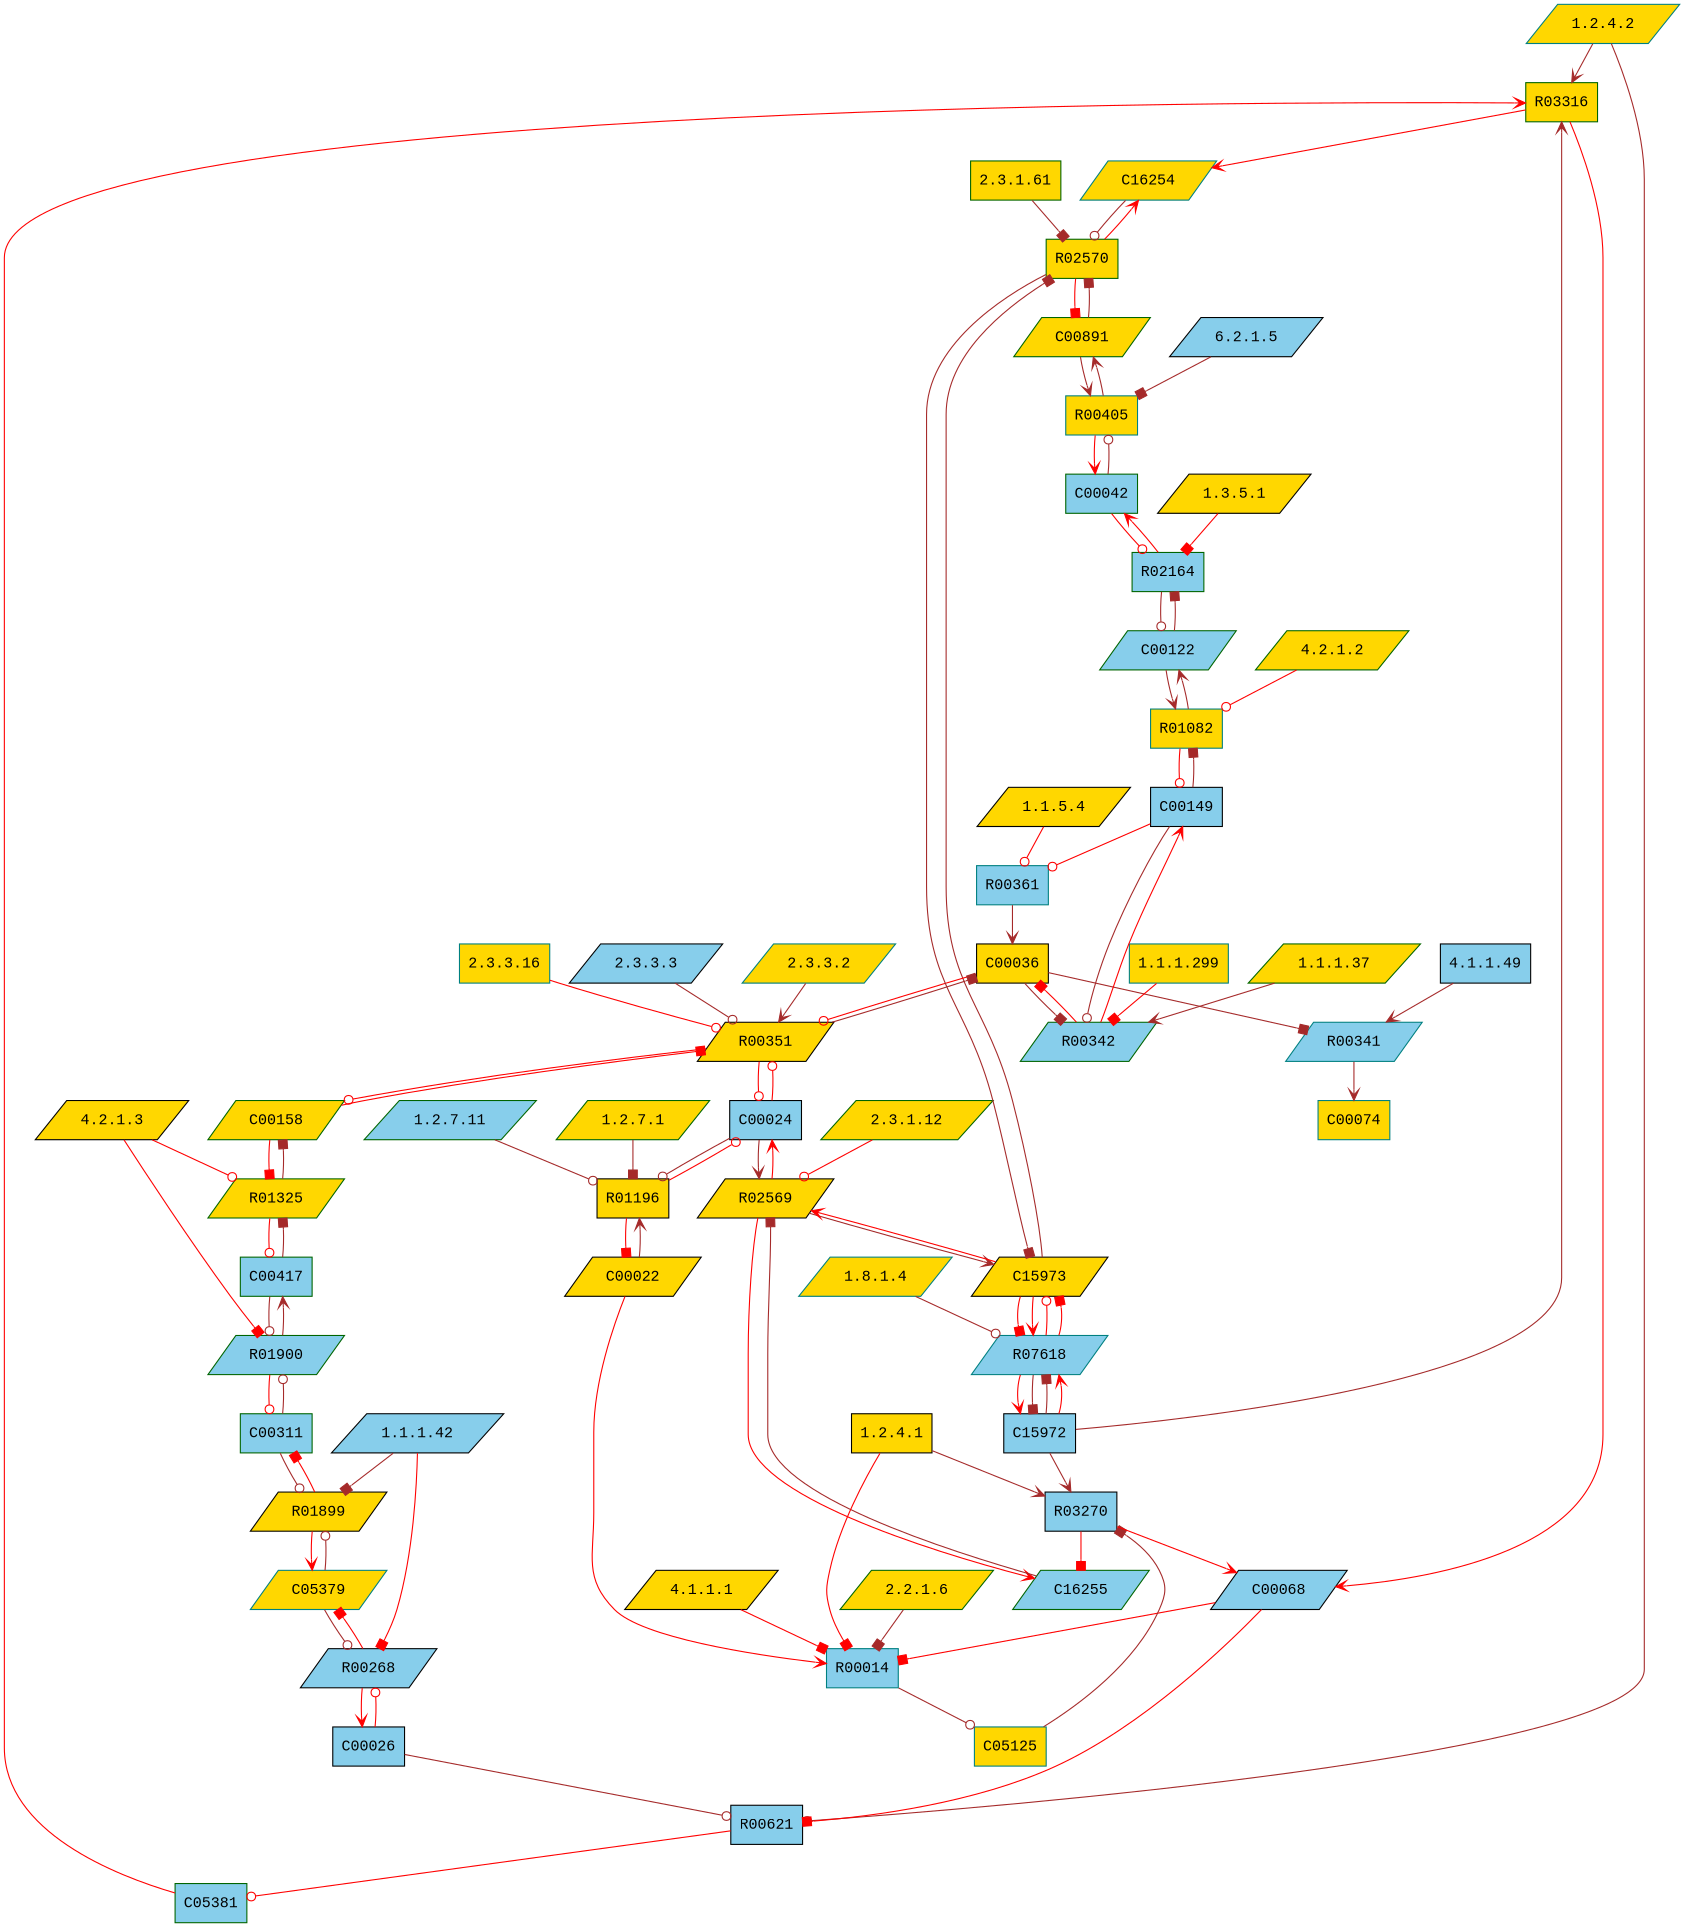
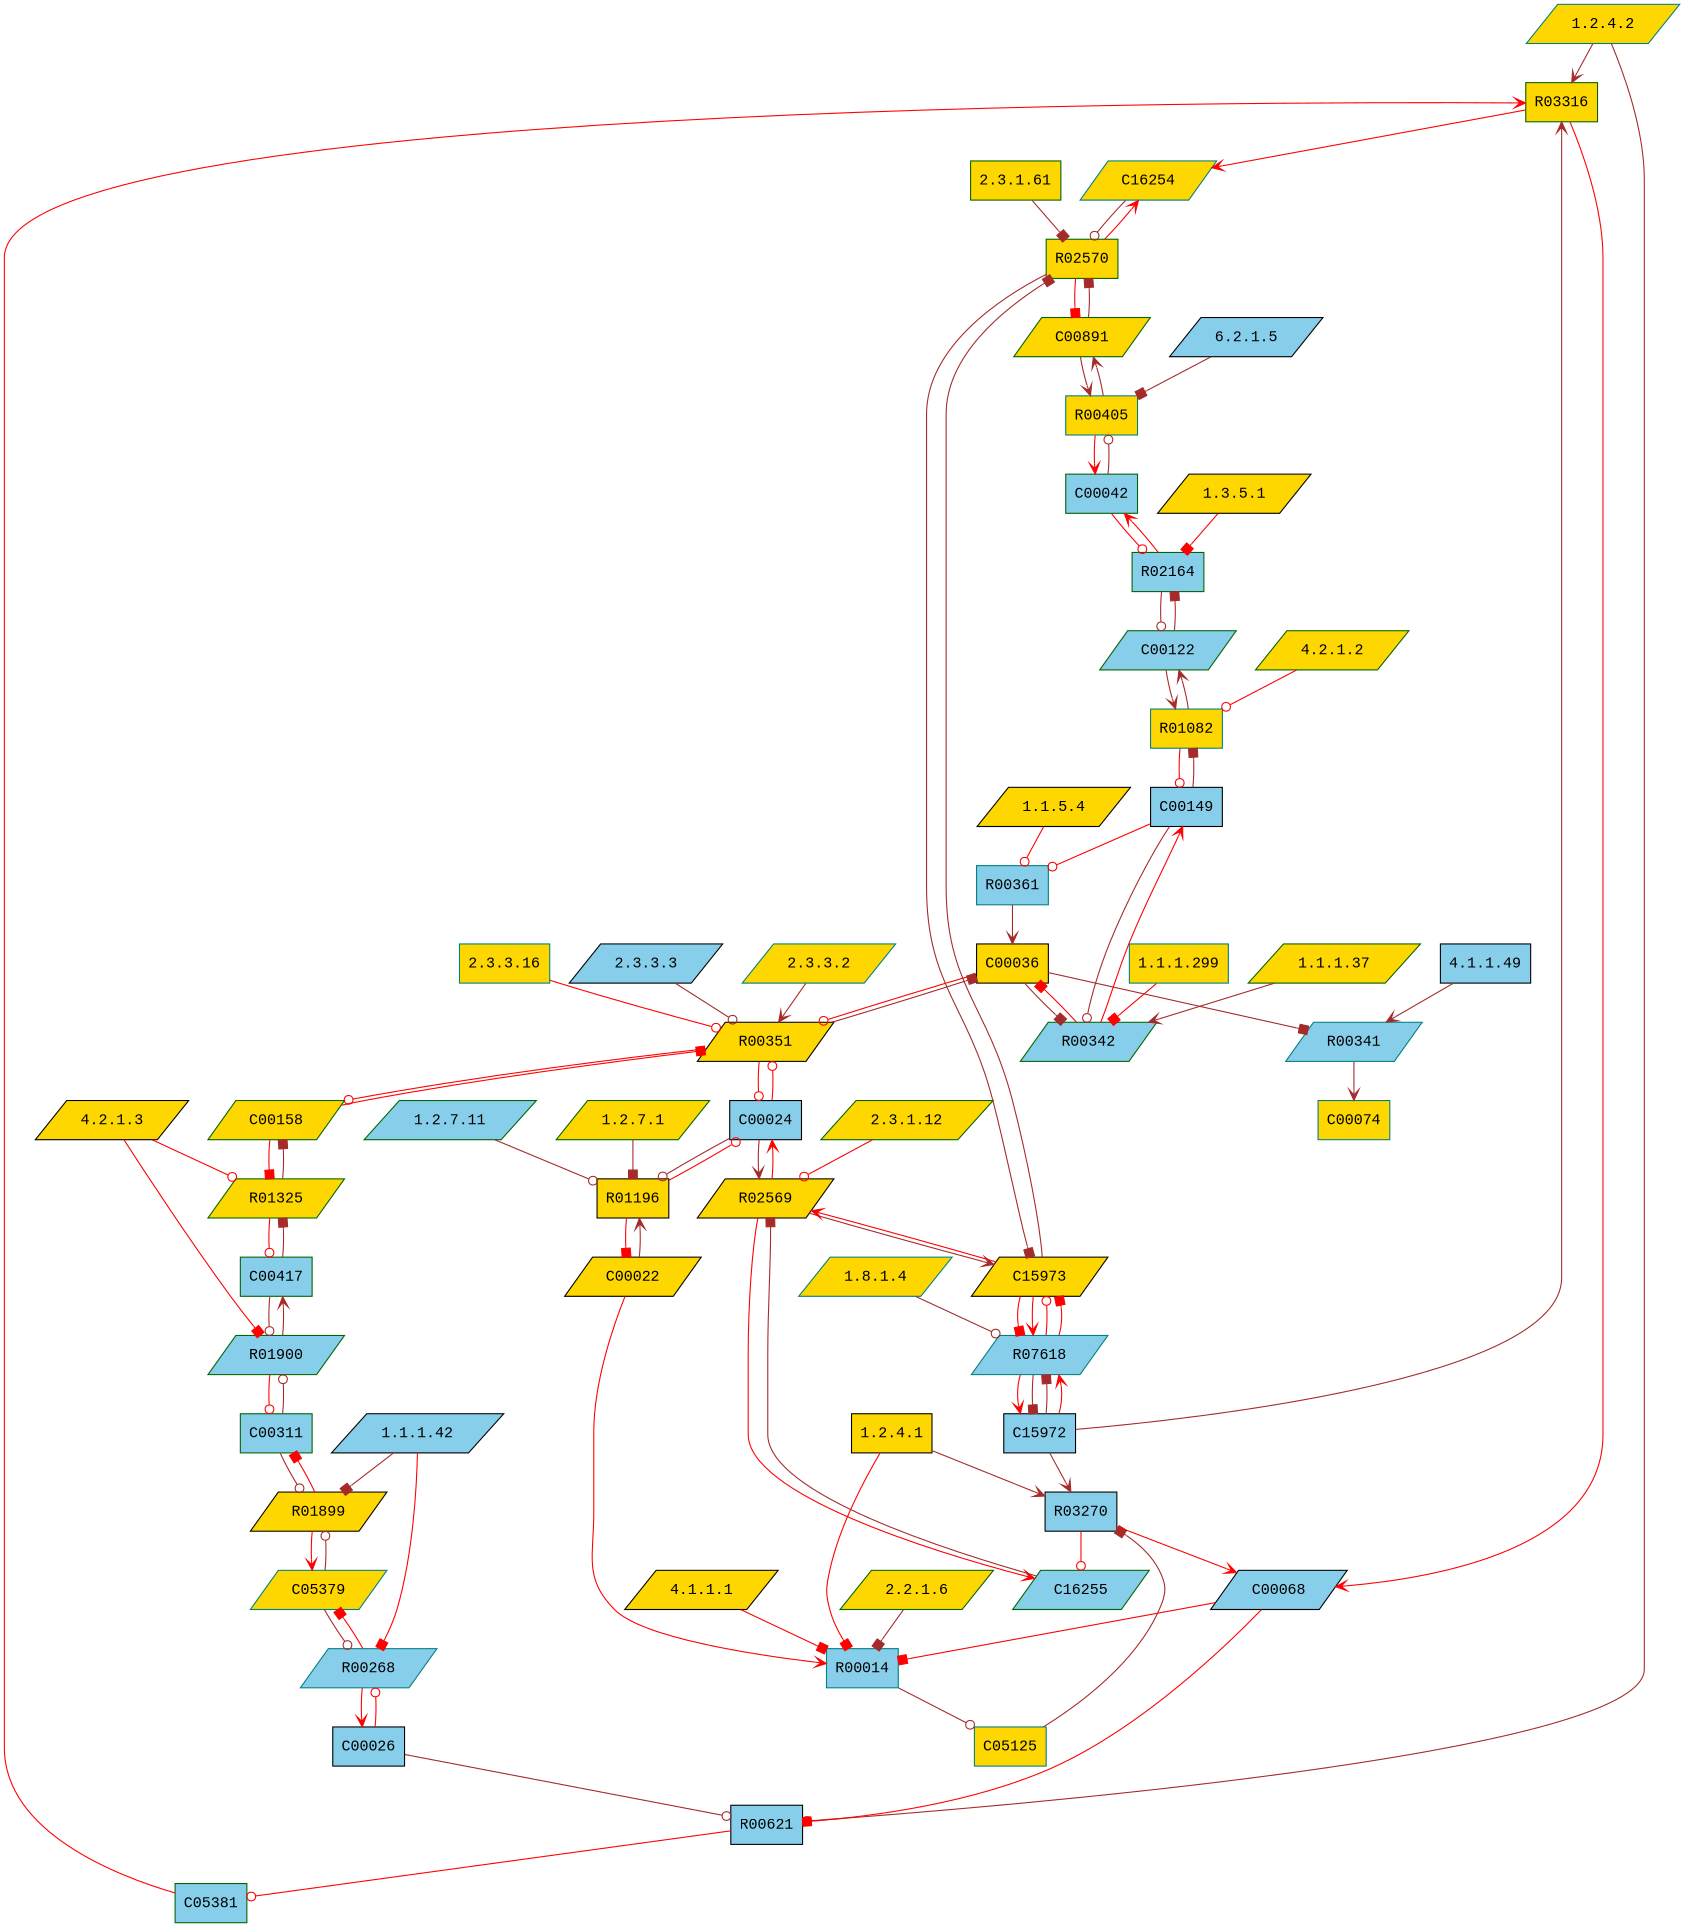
(1081, 1545) -> (1081, 1547)
(369, 1668) -> (369, 1668)
